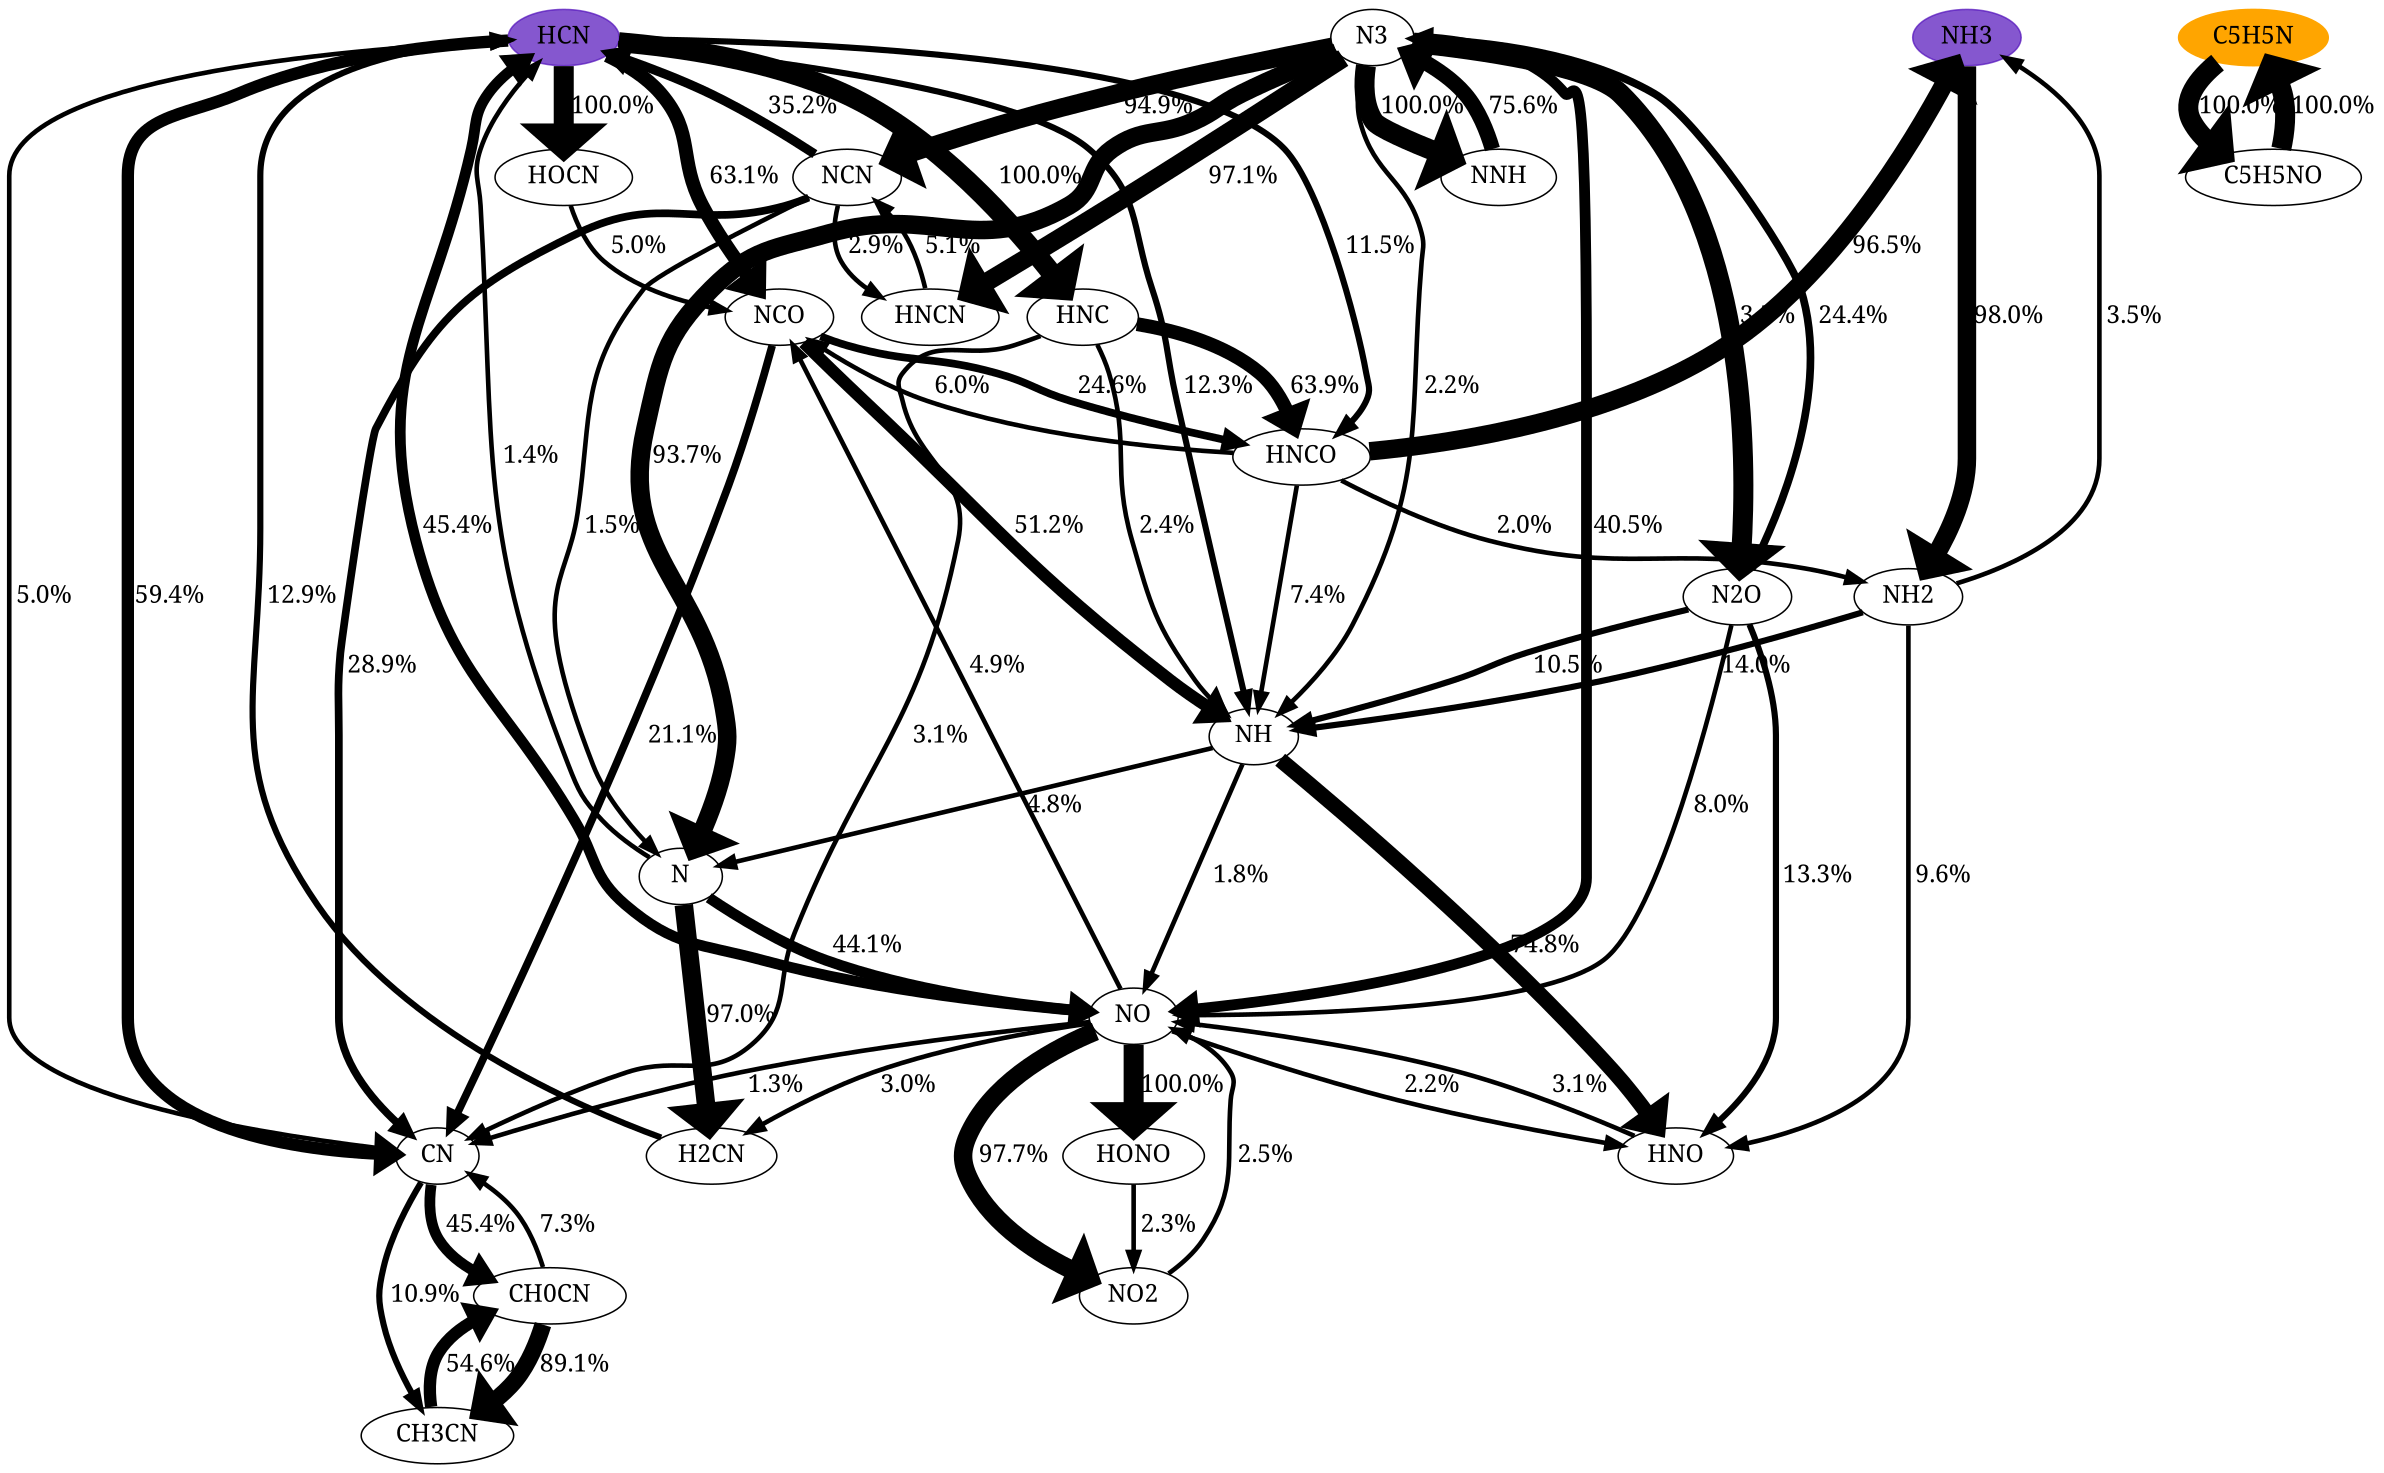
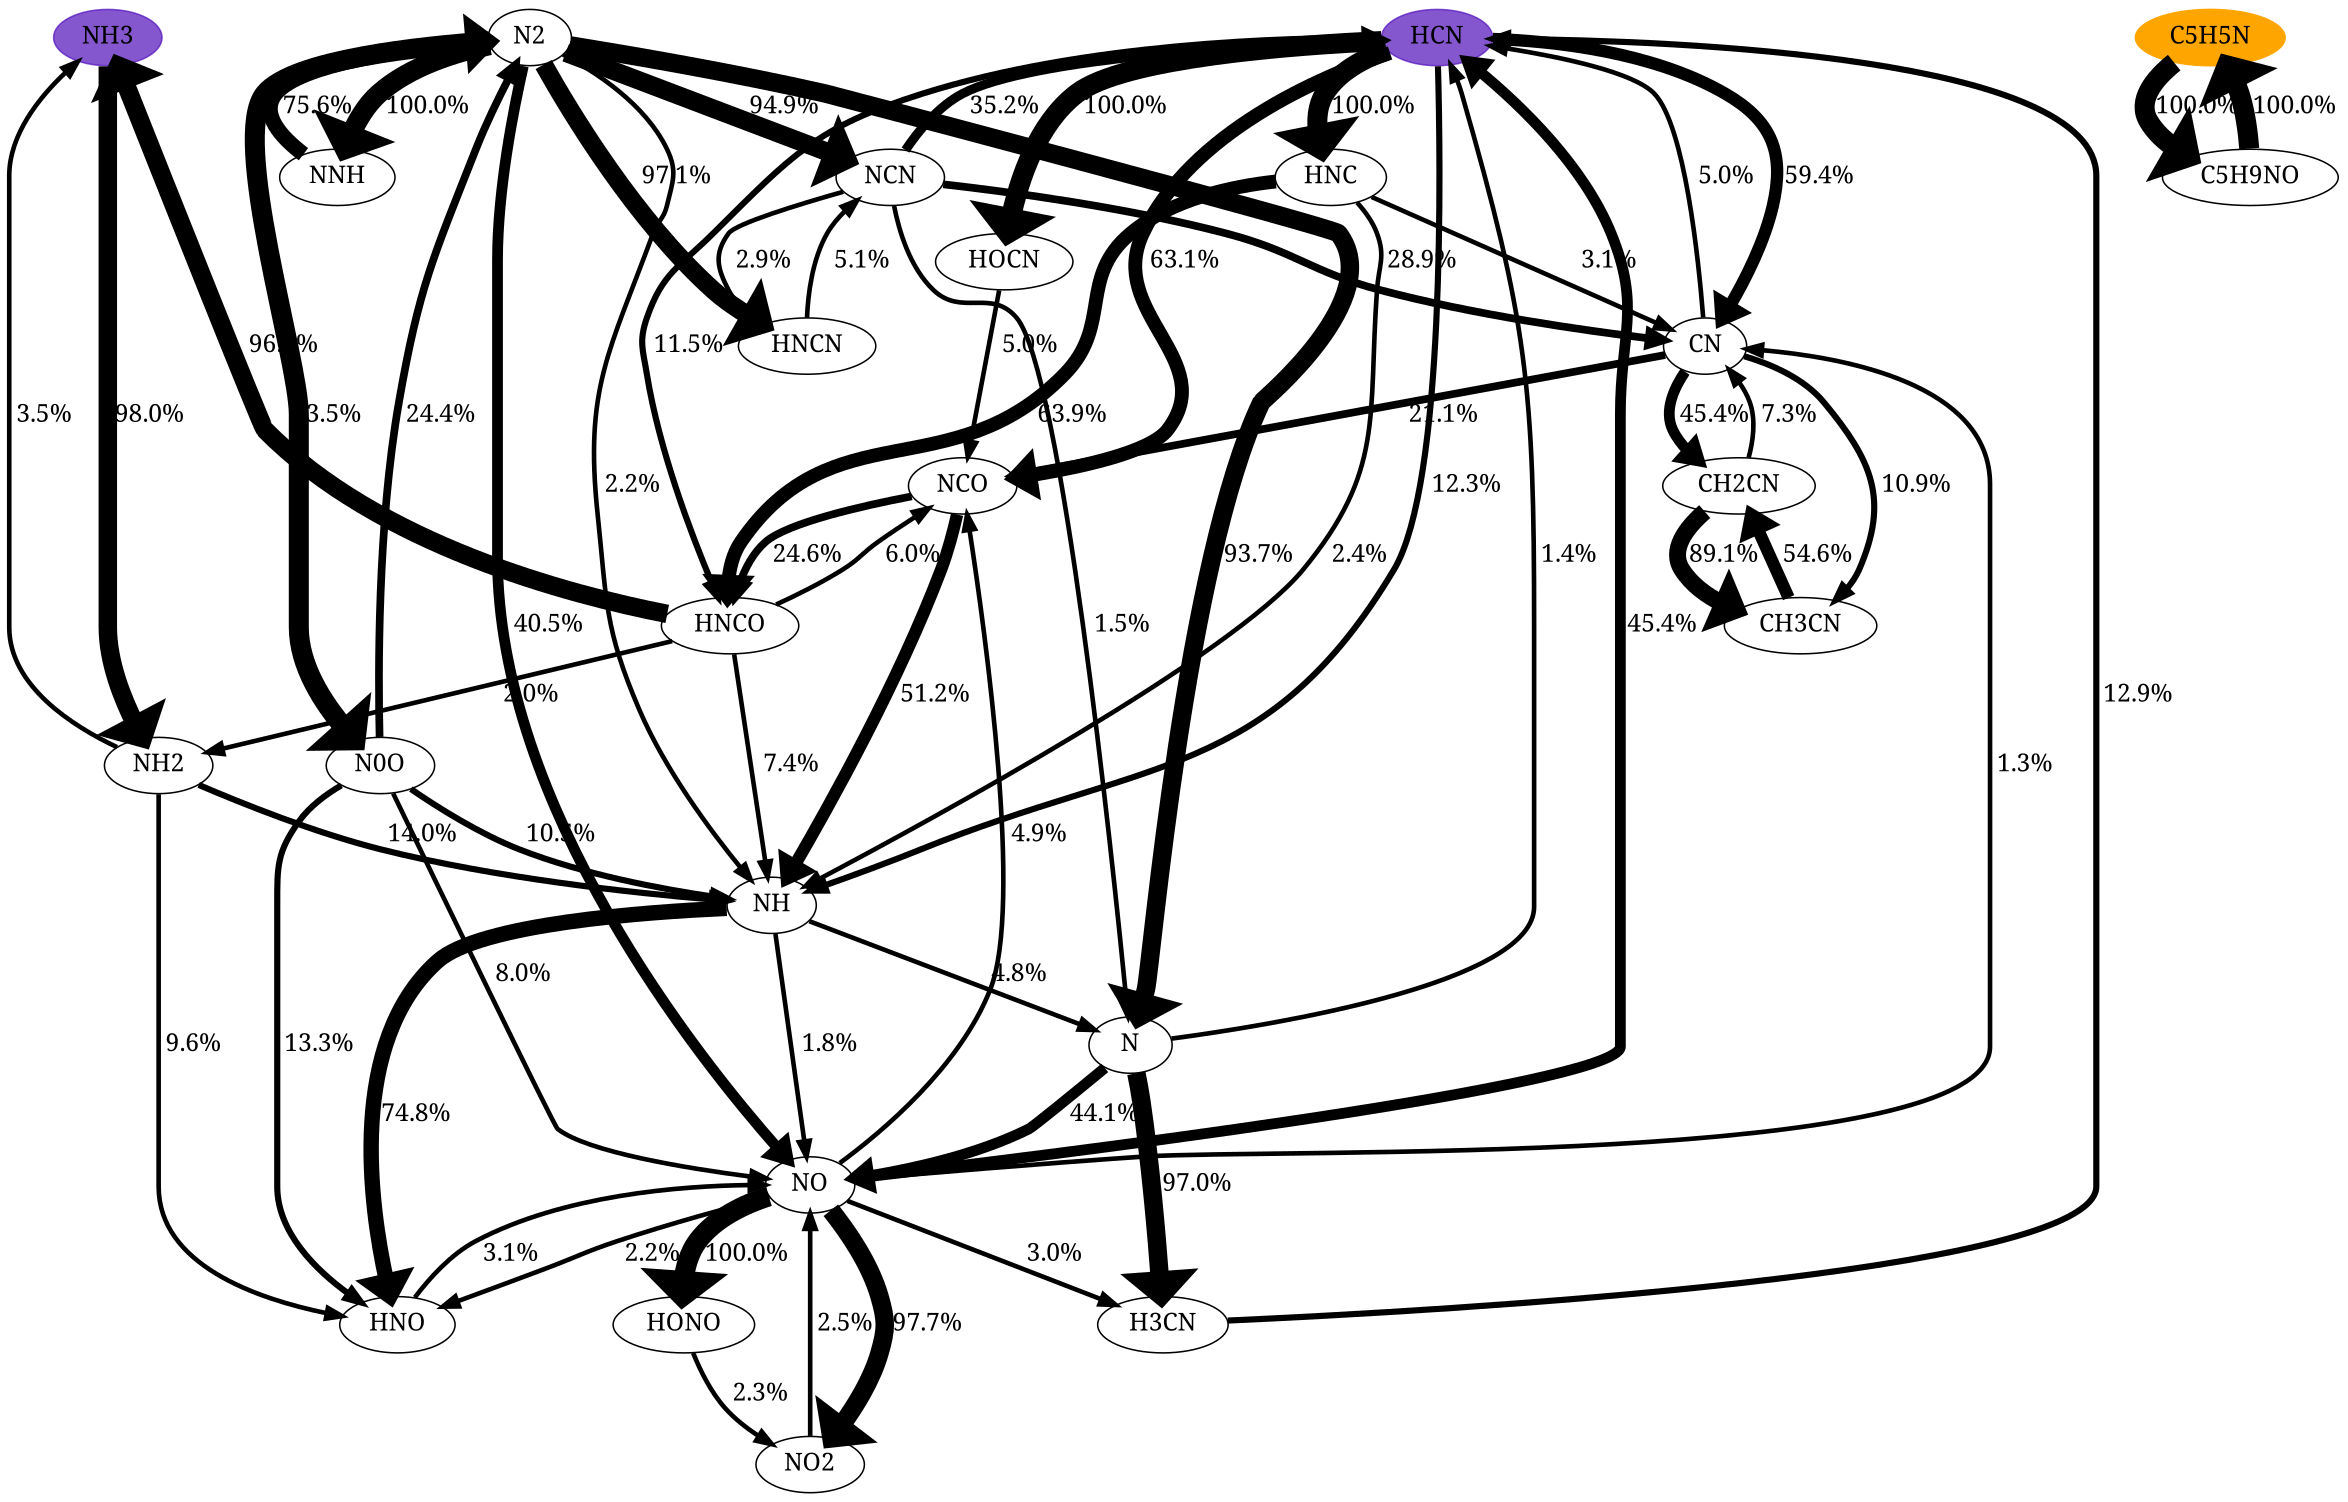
(1372, 38) -> (530, 38)
(2273, 177) -> (2250, 177)
(1737, 597) -> (380, 766)
(628, 735) -> (1347, 414)
(712, 1156) -> (1163, 1325)
(550, 1296) -> (1739, 486)
